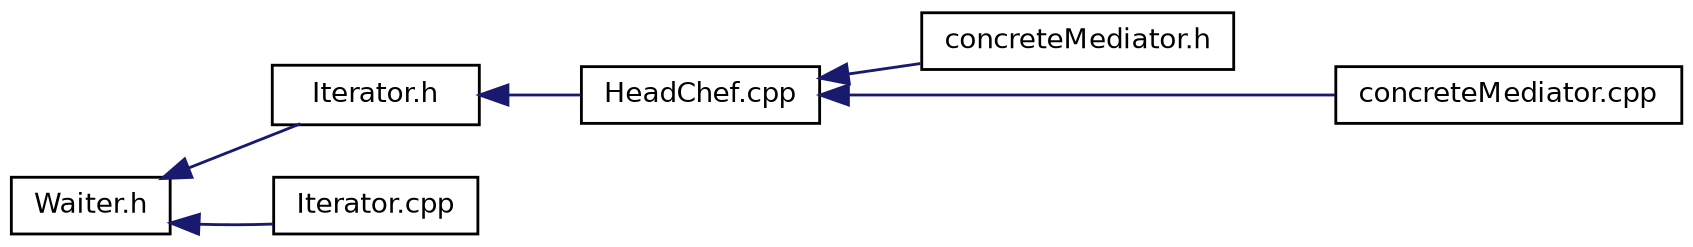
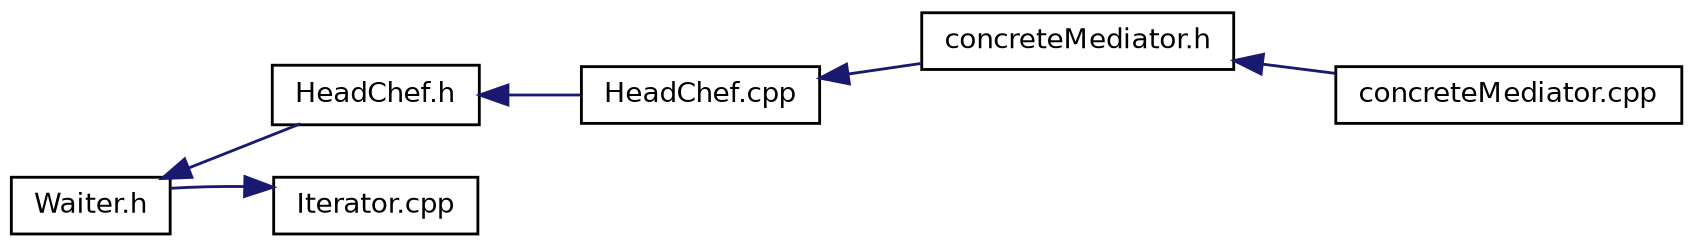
(376, 95) -> (376, 95)
(1092, 95) -> (1299, 69)
(236, 225) -> (207, 187)
